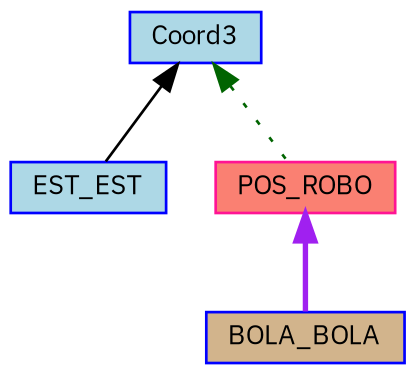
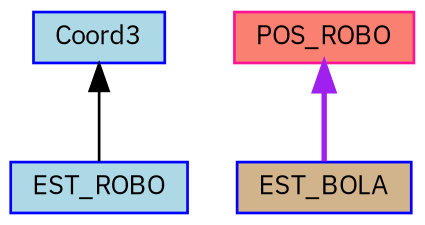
(259, 124) -> none
(88, 188) -> (99, 188)
(305, 338) -> (324, 188)
